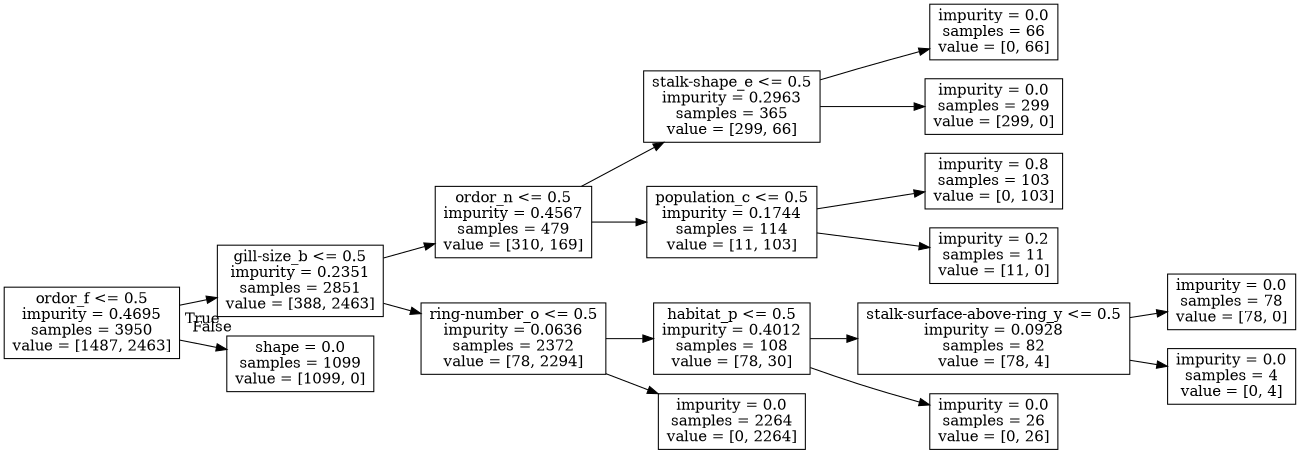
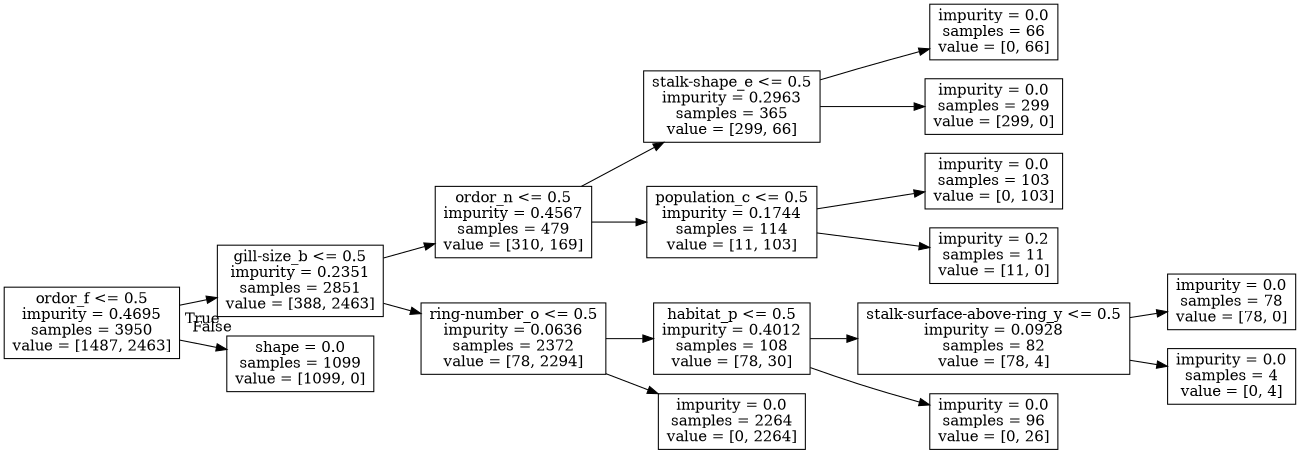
(994, 181) -> (994, 181)
(994, 422) -> (994, 422)
